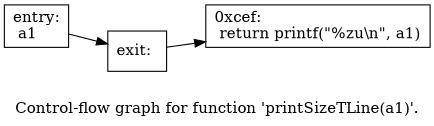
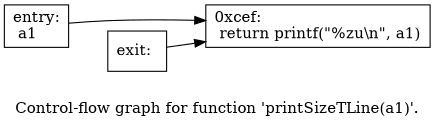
(83, 38) -> (131, 20)
